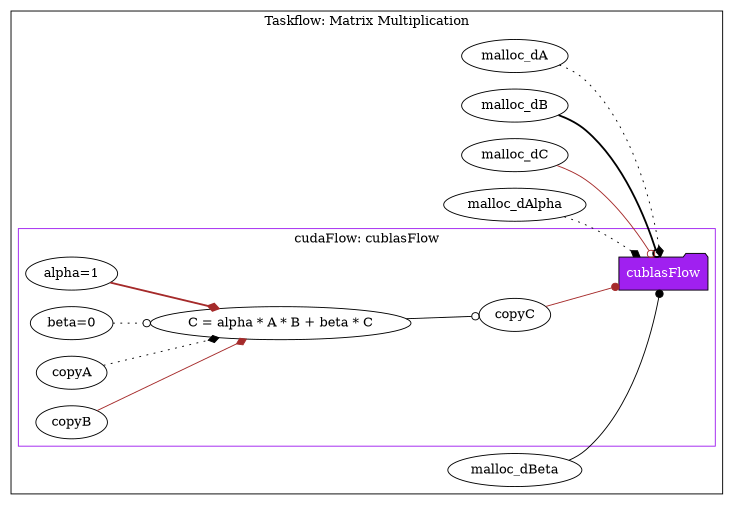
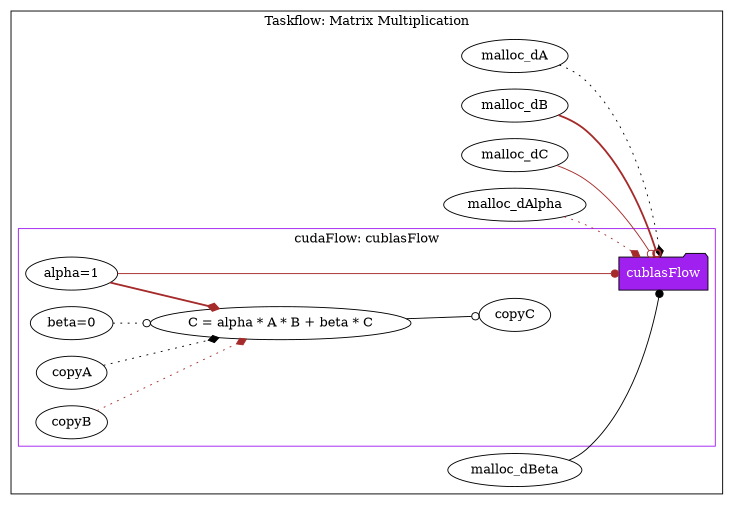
(620, 172) -> (620, 172)
(605, 235) -> (605, 235)
(579, 297) -> (364, 274)
(167, 377) -> (167, 377)
